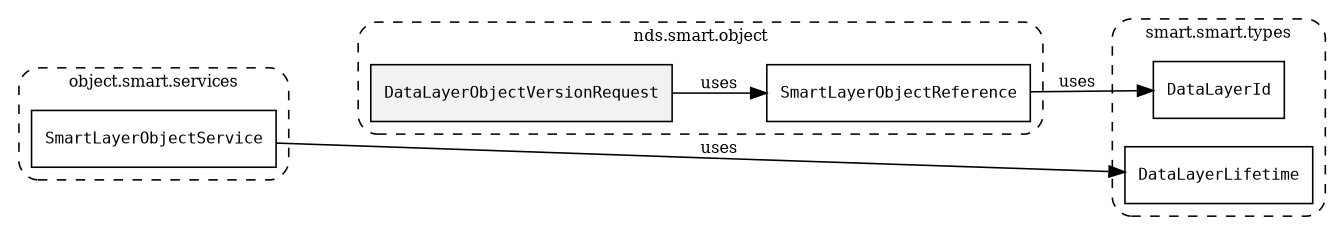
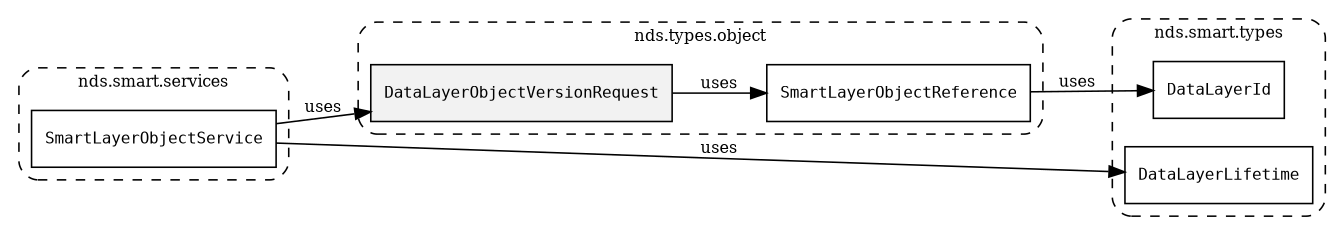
(1219, 34) -> (1219, 34)
(701, 37) -> (701, 37)
(154, 83) -> (154, 83)
none -> (315, 119)
